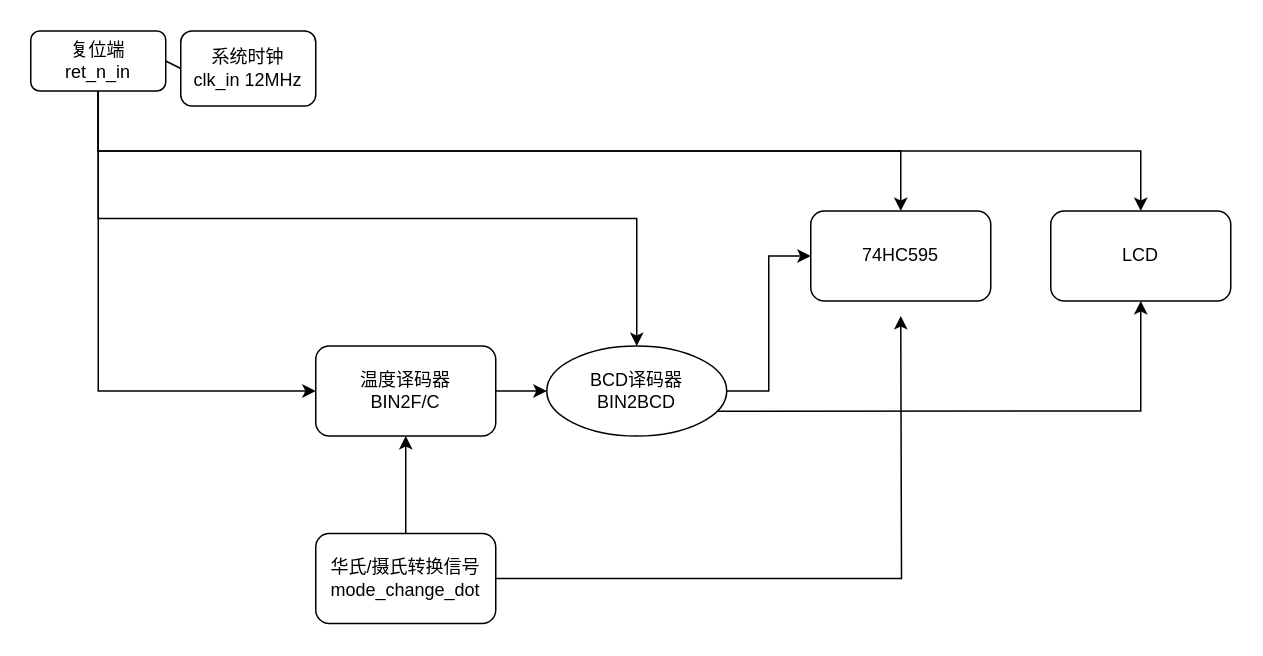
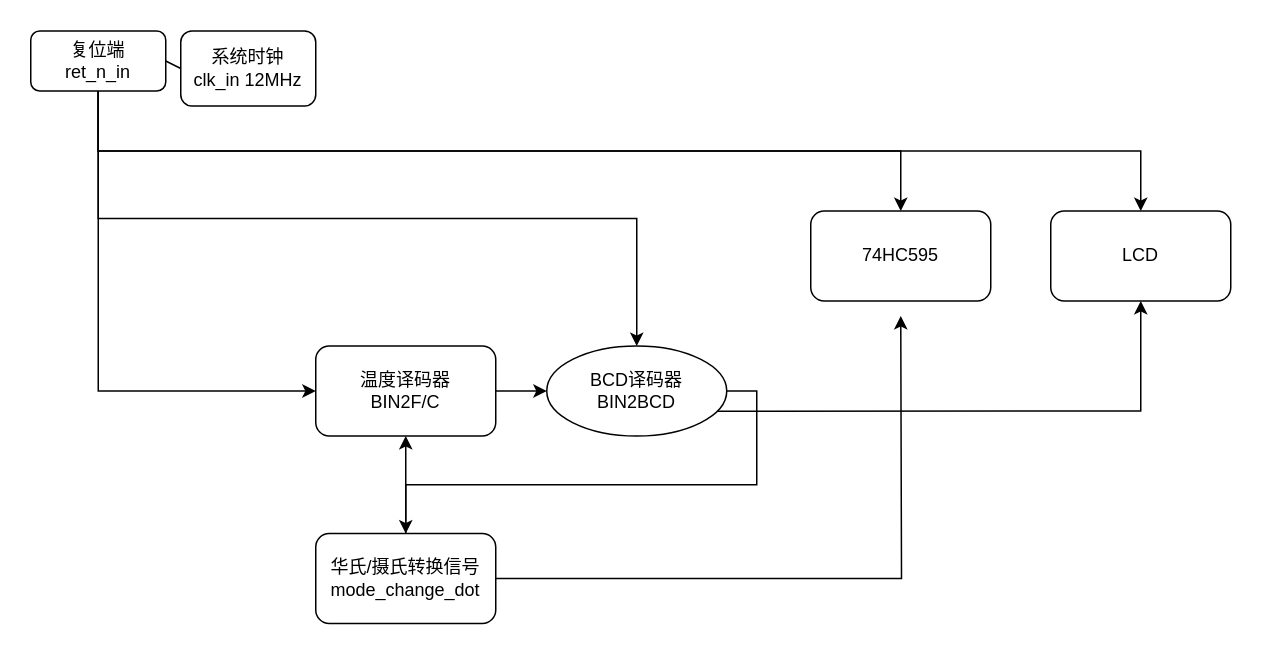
(769, 315) -> (630, 485)
